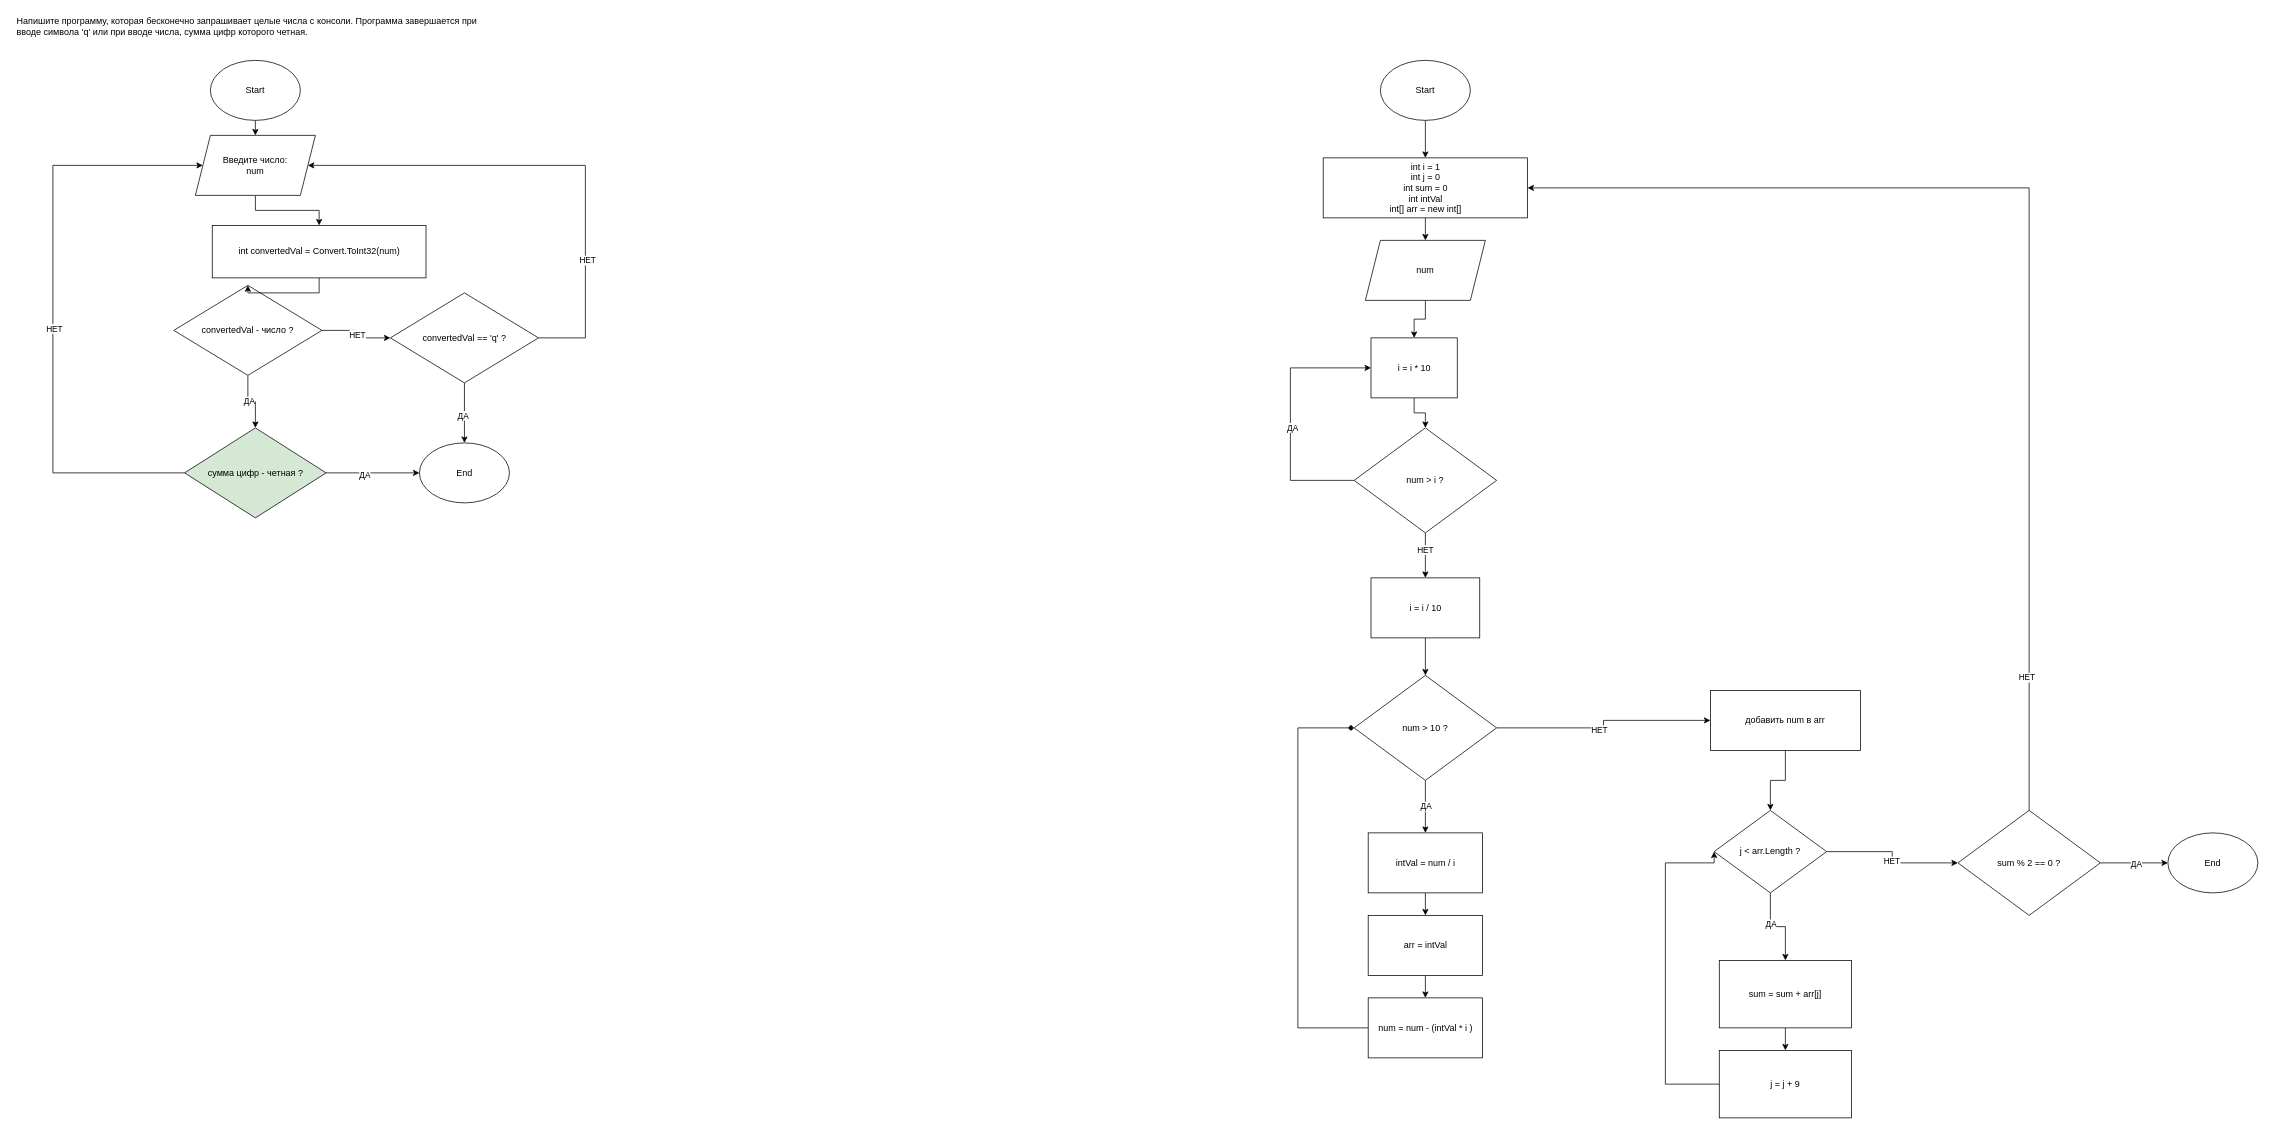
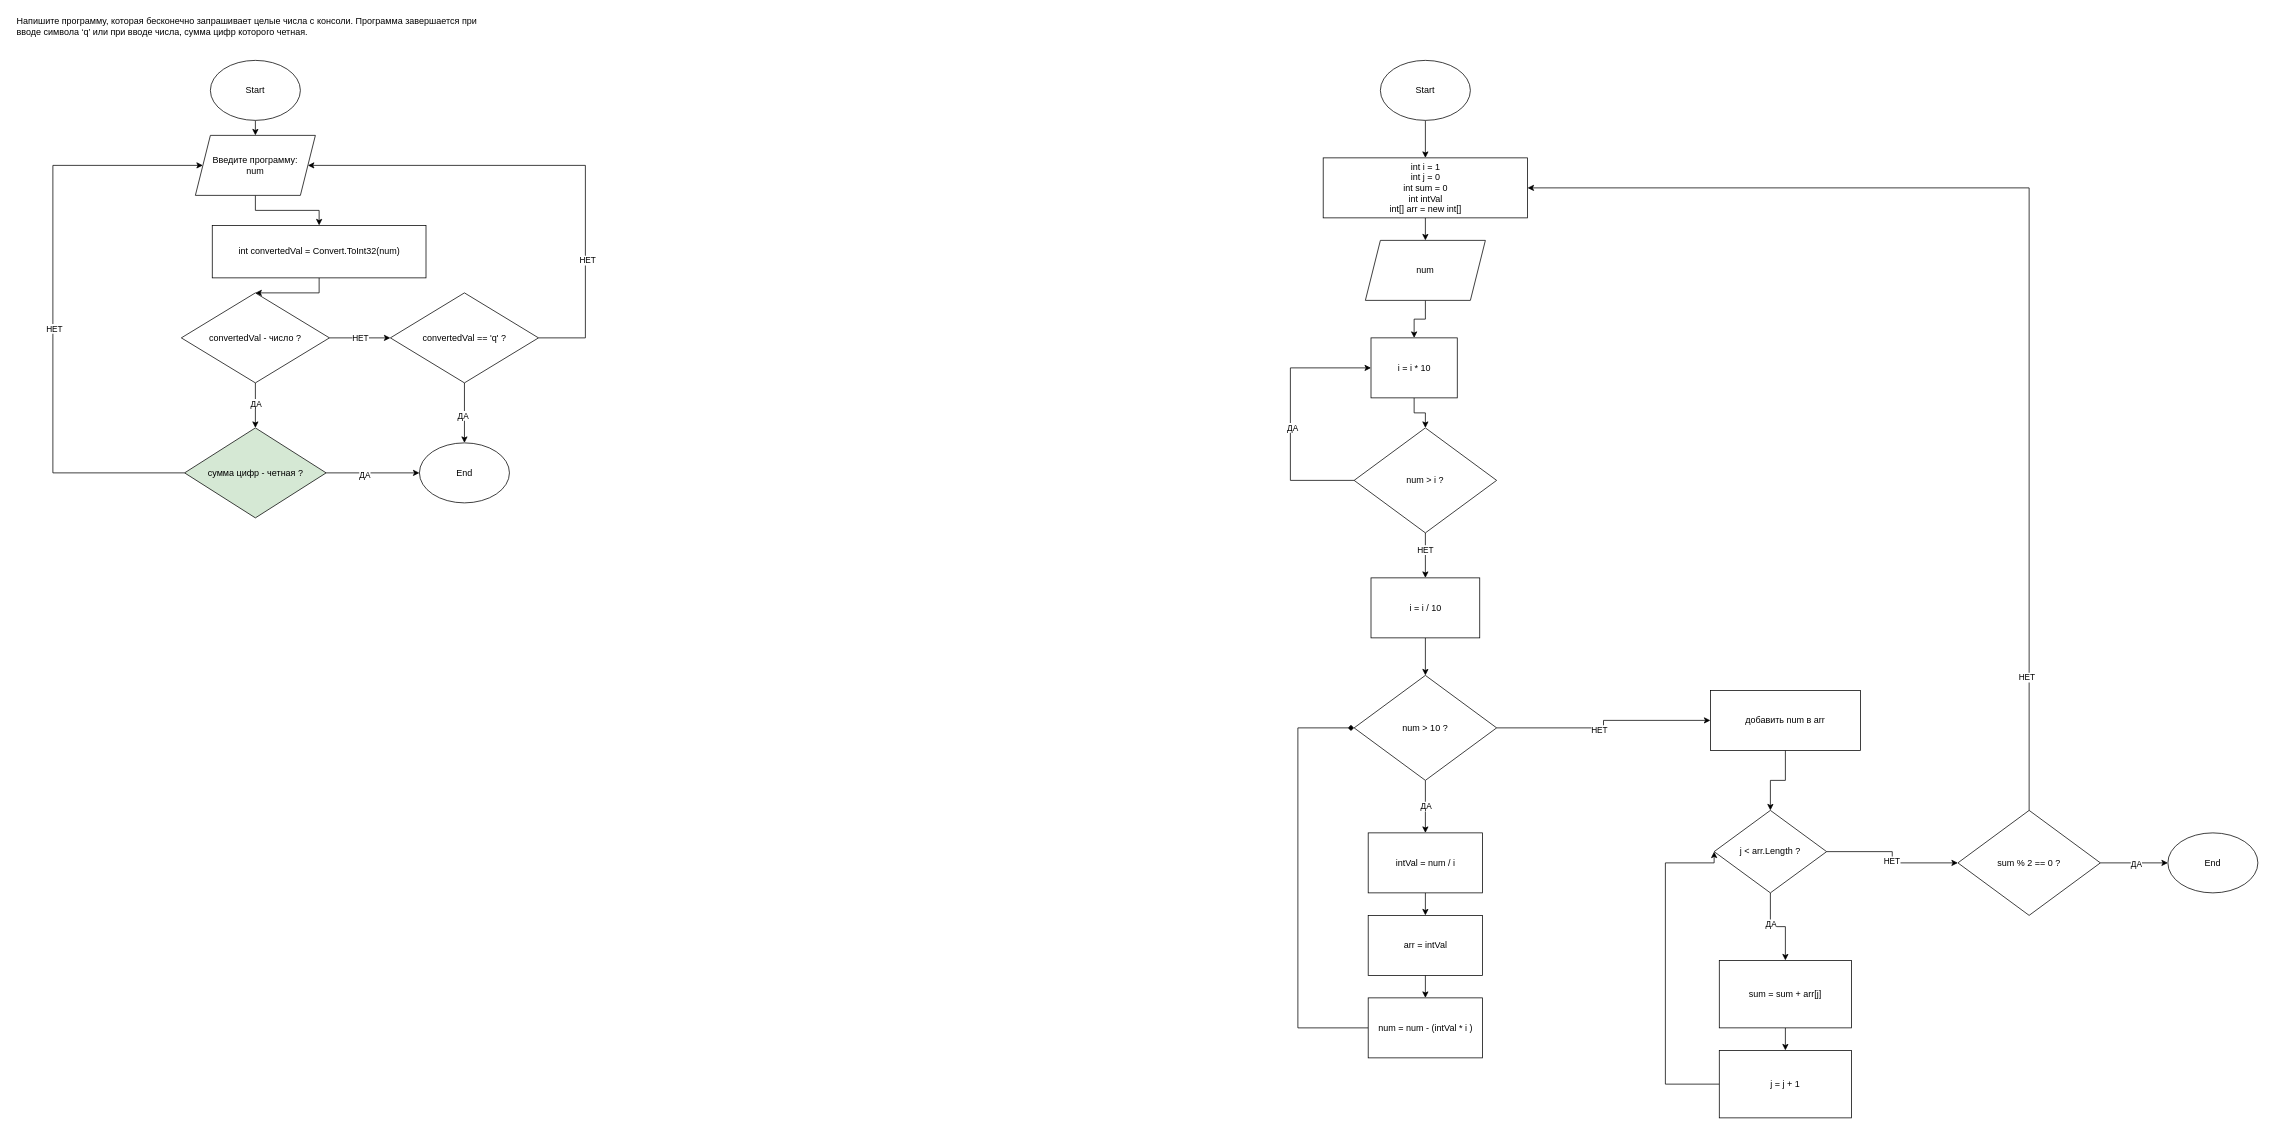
(255, 165) -> (255, 165)
(248, 330) -> (255, 338)
(1785, 1084) -> (1785, 1084)
